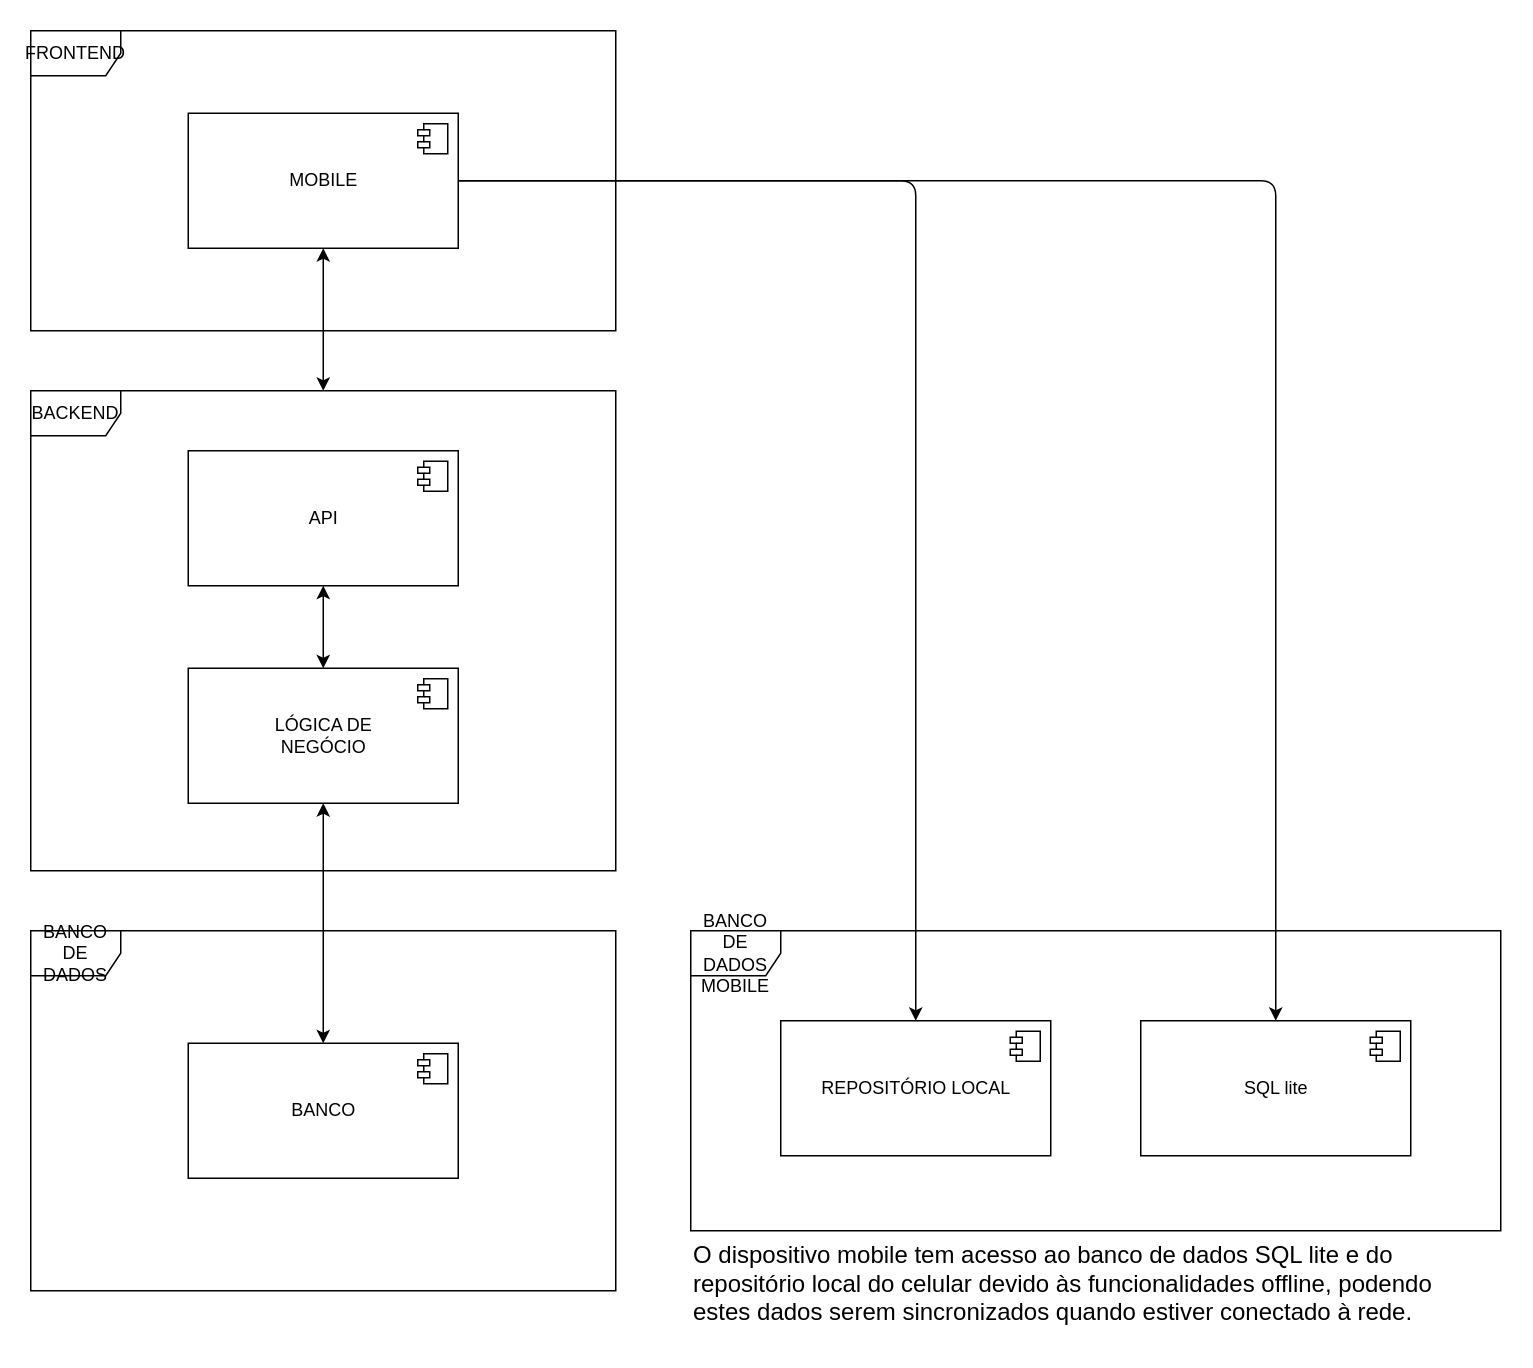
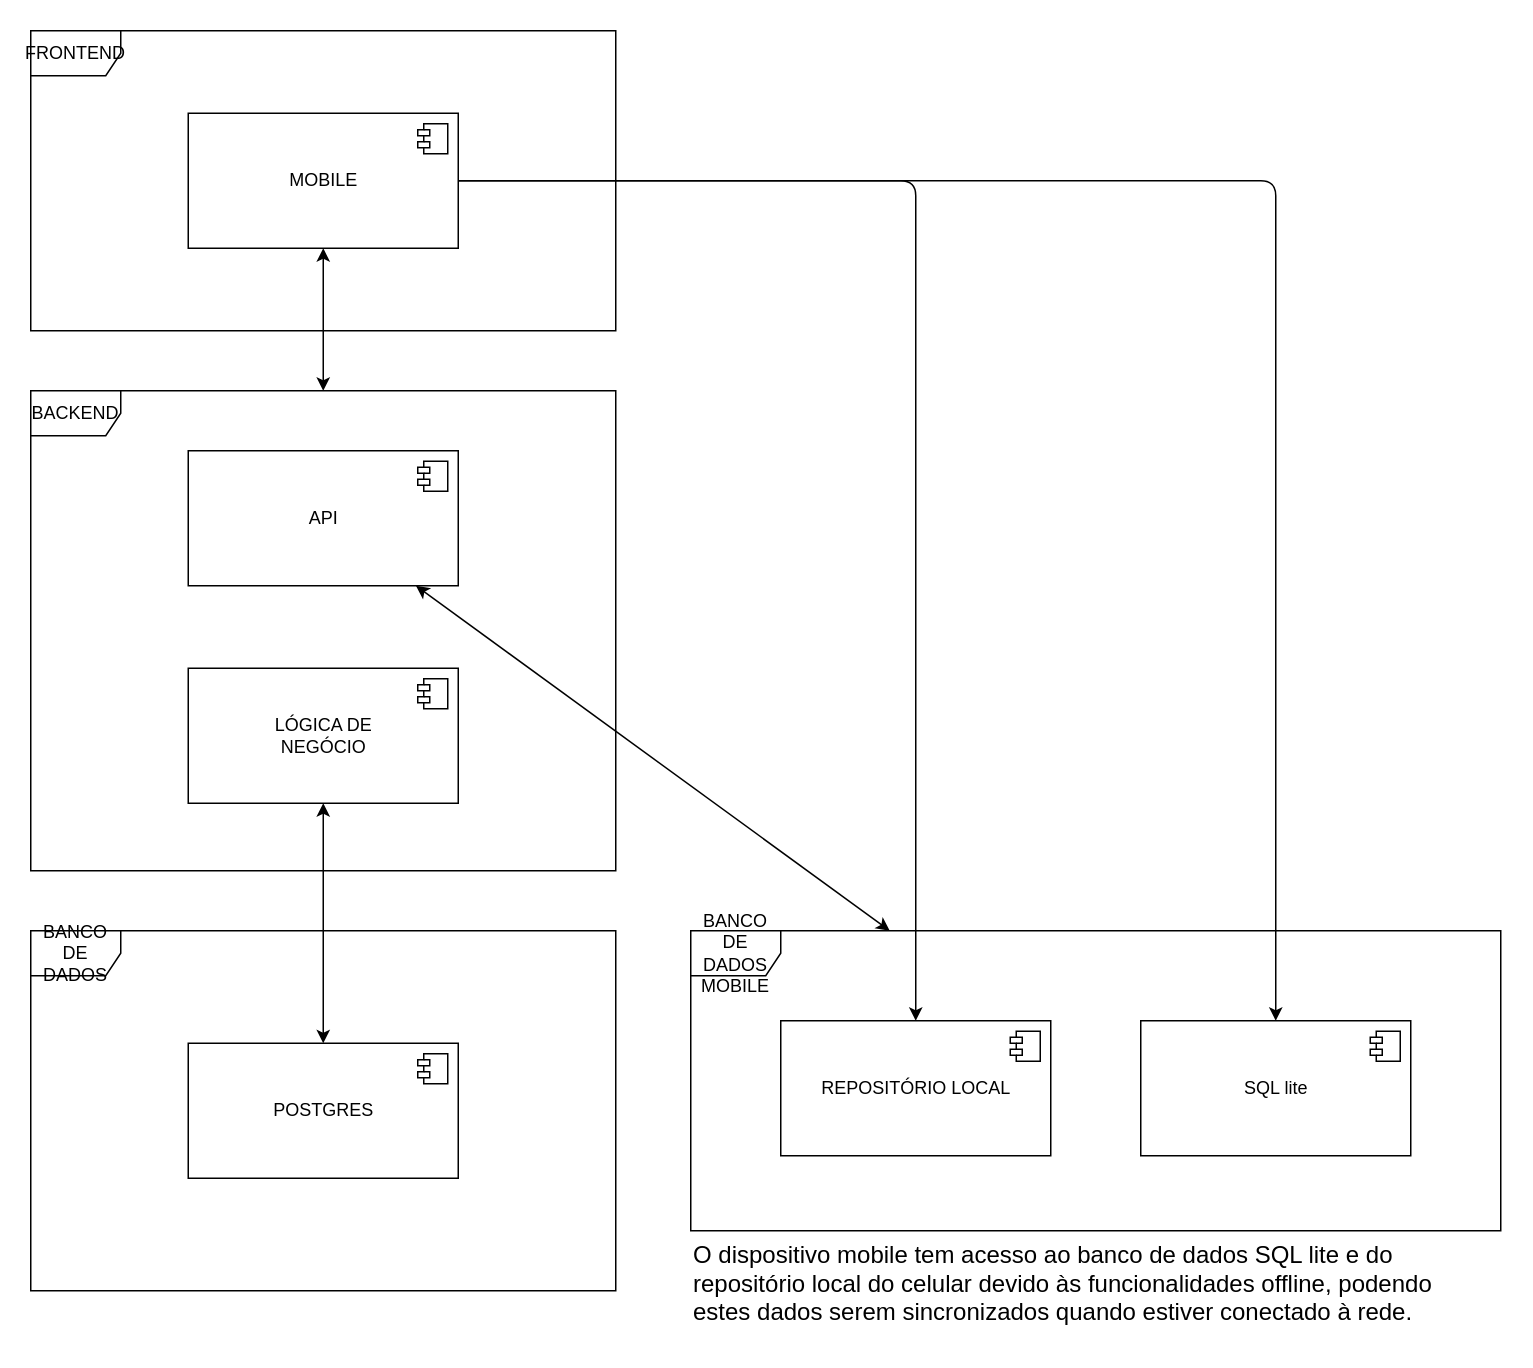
(323, 626) -> (653, 758)
(324, 1111) -> (324, 1111)
